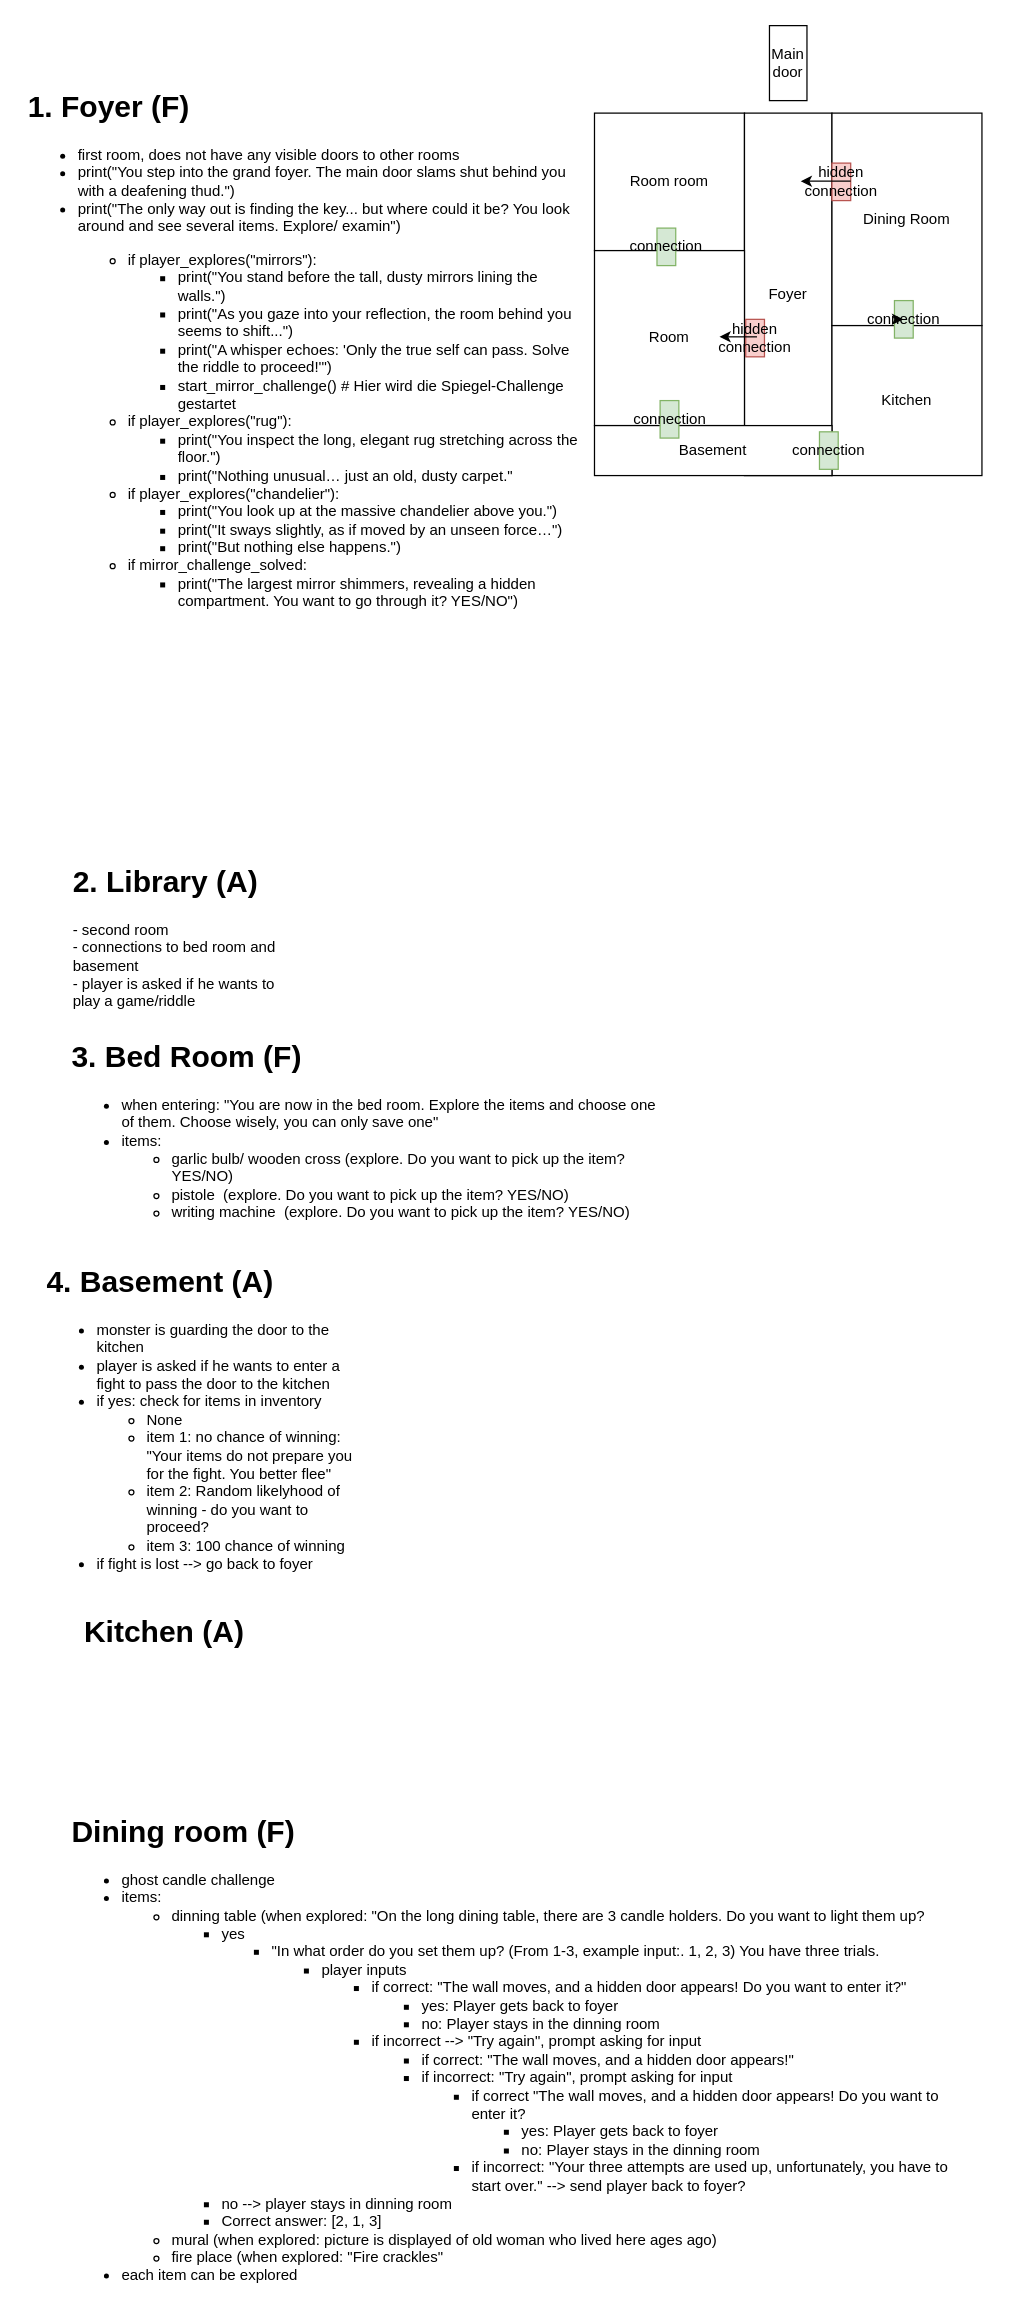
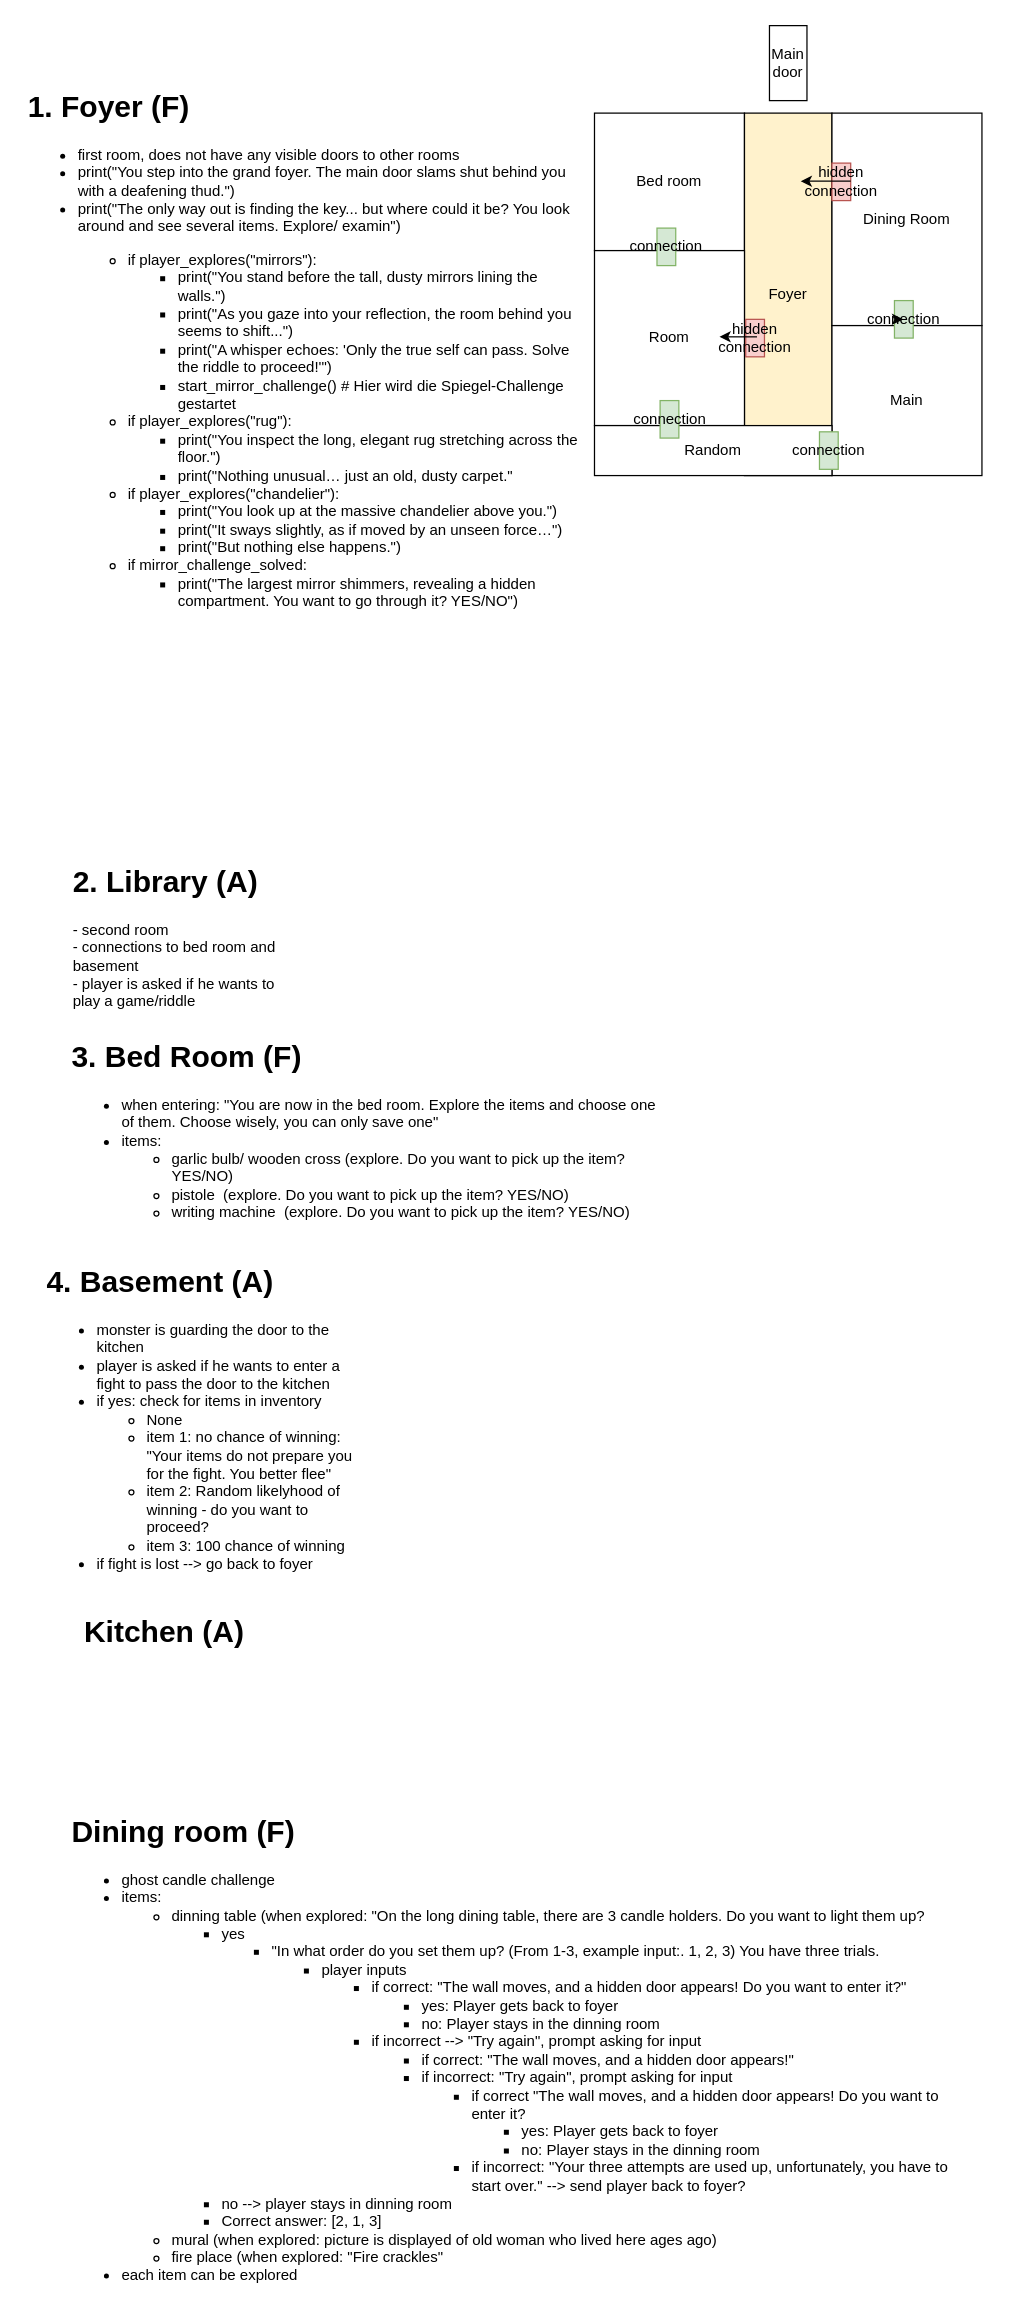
(669, 182) -> (669, 182)
(788, 294) -> (788, 294)
(907, 401) -> (907, 401)
(713, 451) -> (713, 451)
